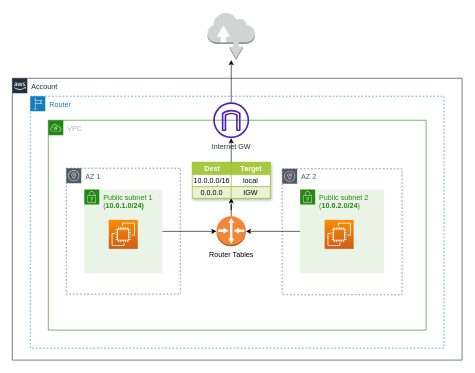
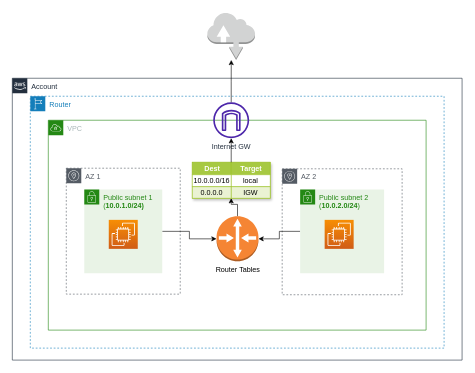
(231, 231) -> (238, 239)
